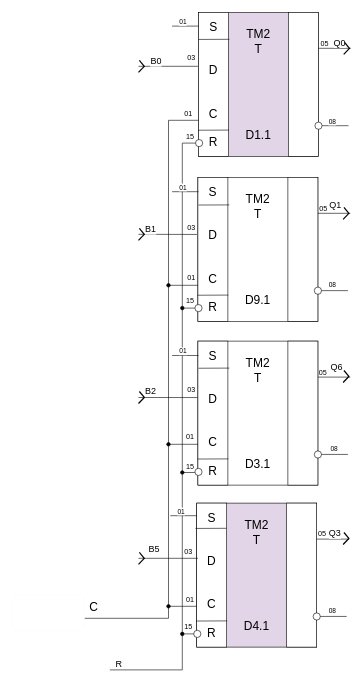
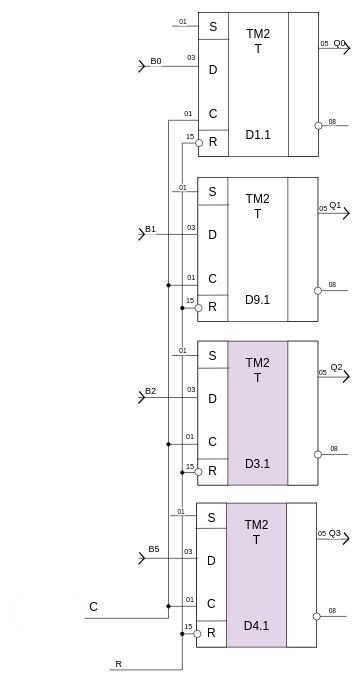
(258, 84) -> (258, 84)
(337, 367) -> (337, 367)
(258, 413) -> (258, 413)
